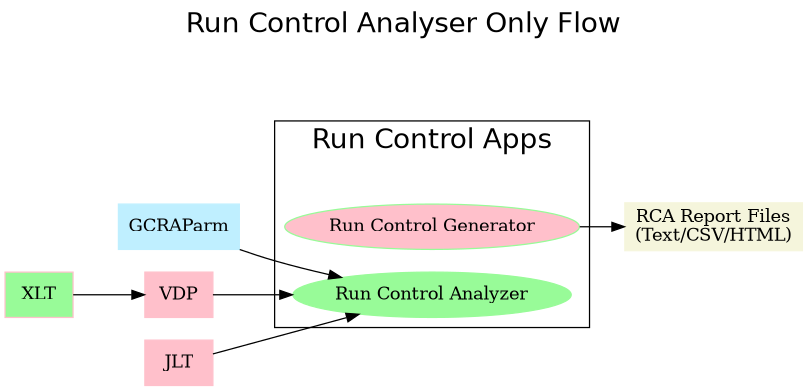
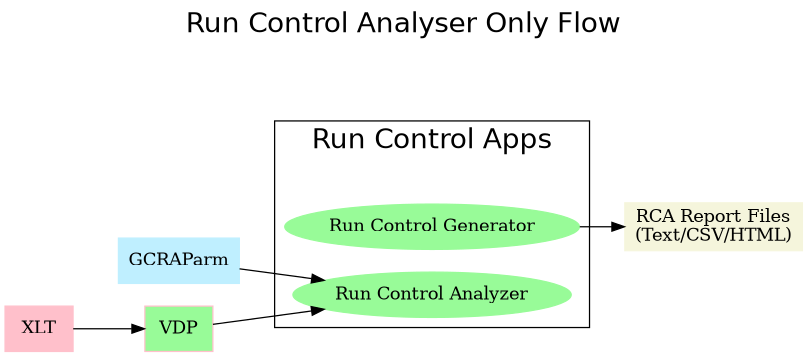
(432, 227) -> (432, 227)
(39, 295) -> (39, 329)
(179, 295) -> (179, 329)
(179, 363) -> none
